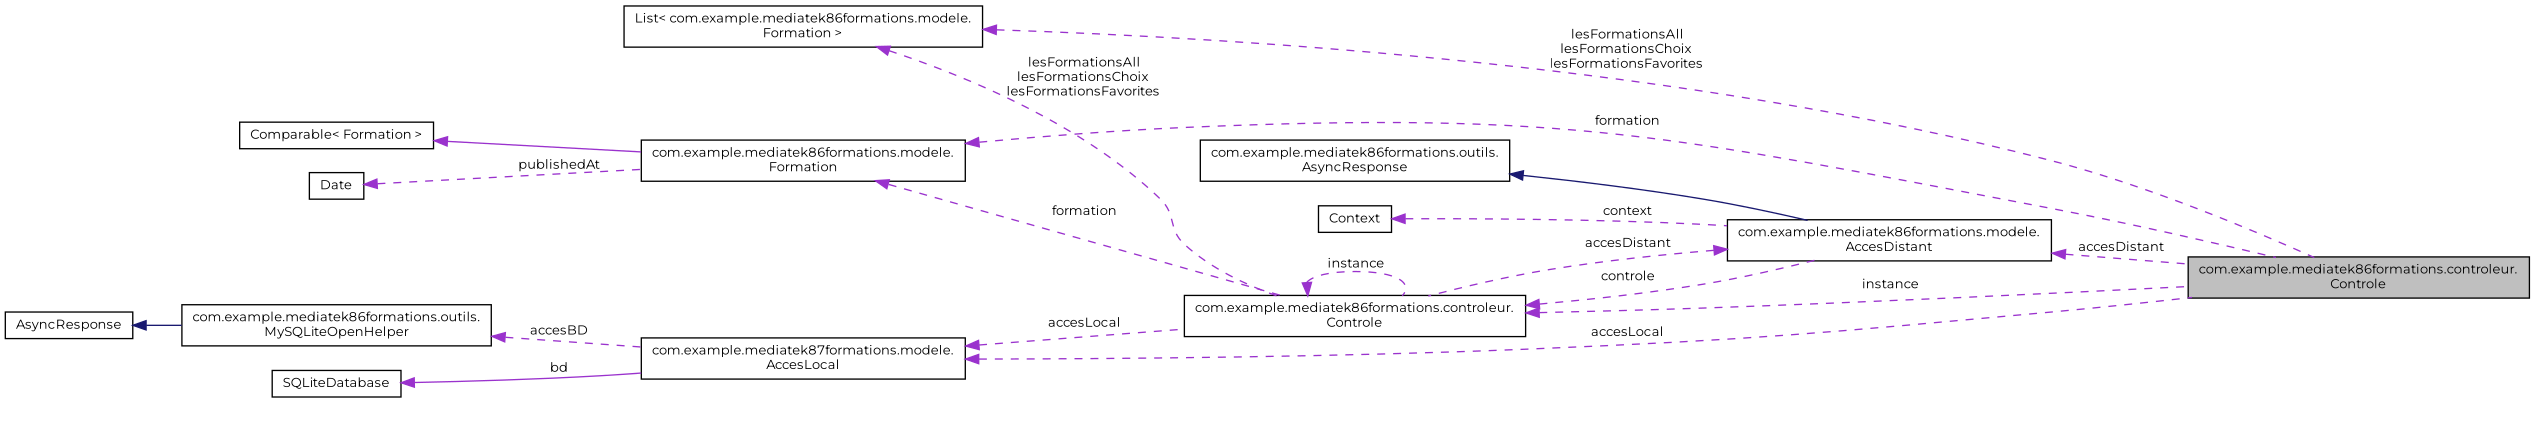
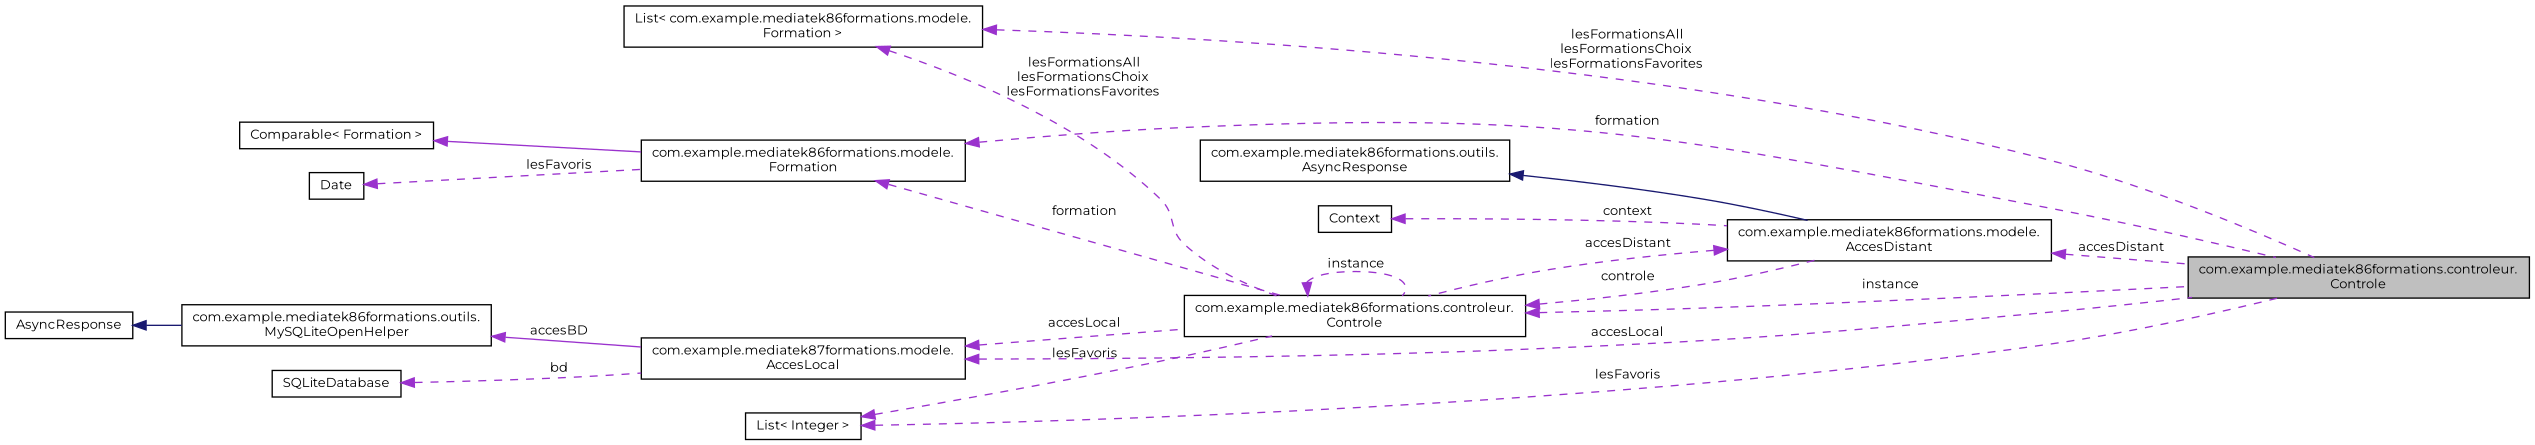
(558, 165) -> (558, 165)
(573, 342) -> (573, 342)
(528, 379) -> (528, 379)
none -> (803, 426)
